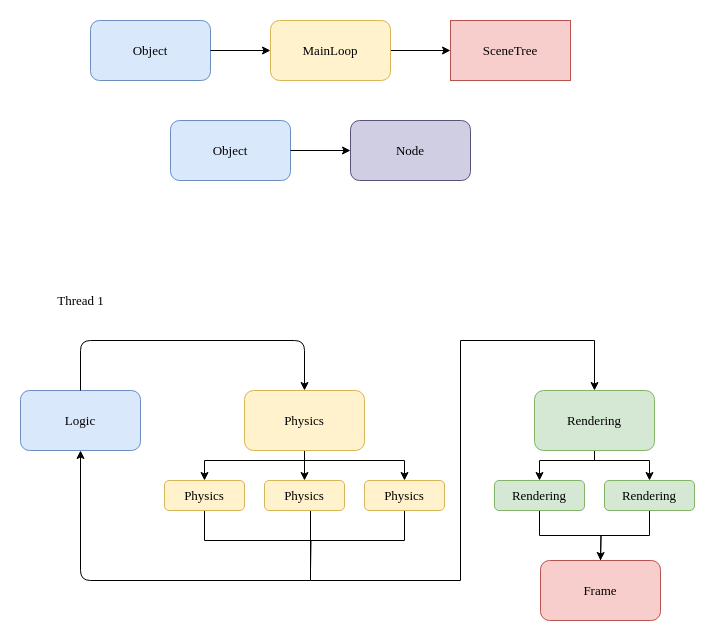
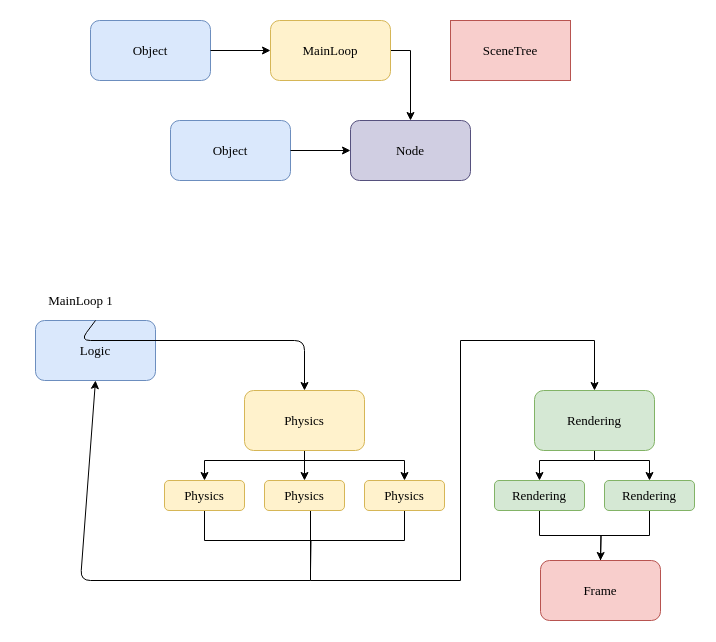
(426, 51) -> (411, 81)
(81, 301) -> (81, 301)
(81, 421) -> (96, 351)
